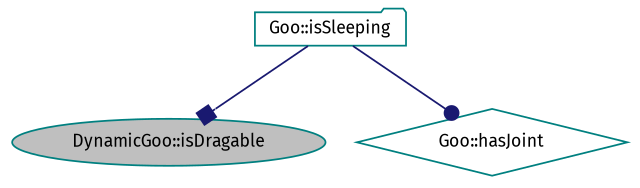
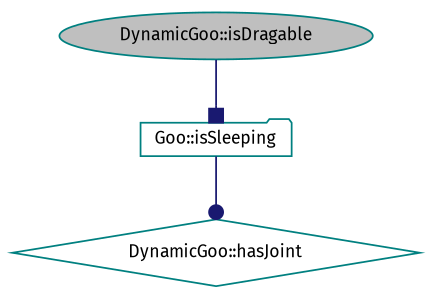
(262, 77) -> (216, 82)
(492, 142) -> (216, 253)
